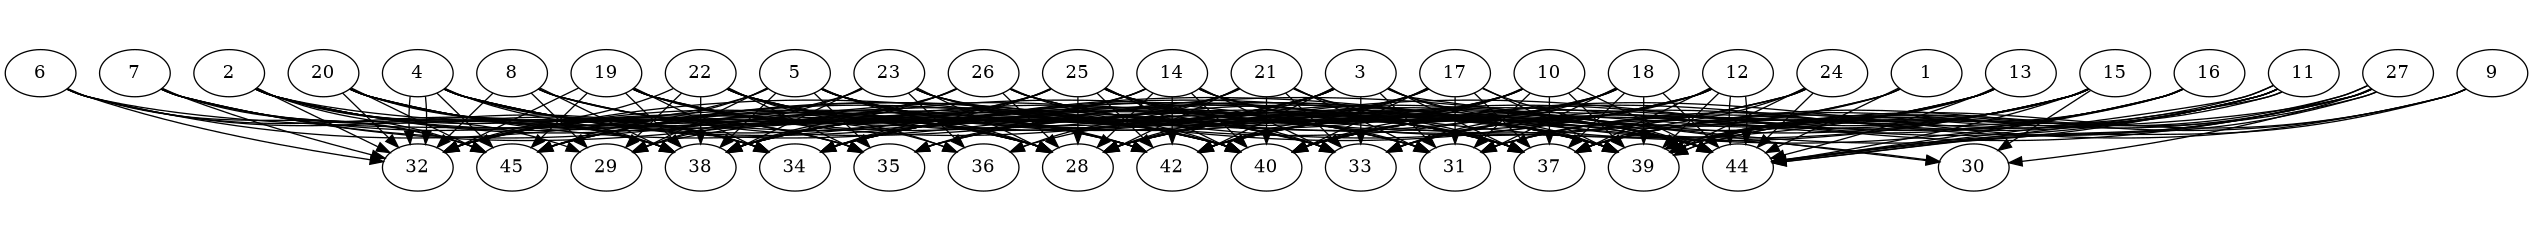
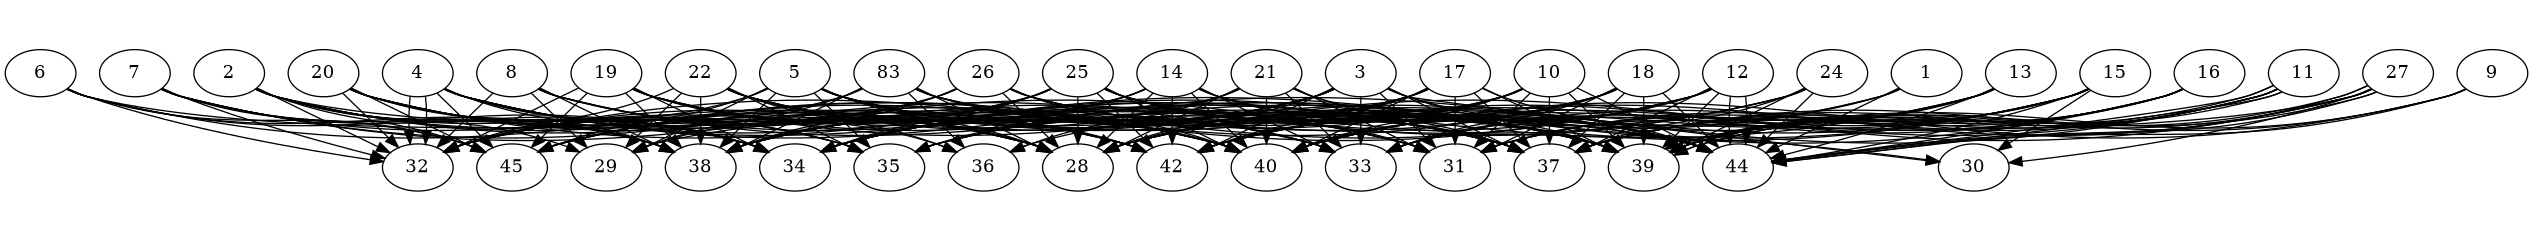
(889, 73) -> (889, 73)
(1213, 119) -> none
none -> (1886, 121)
